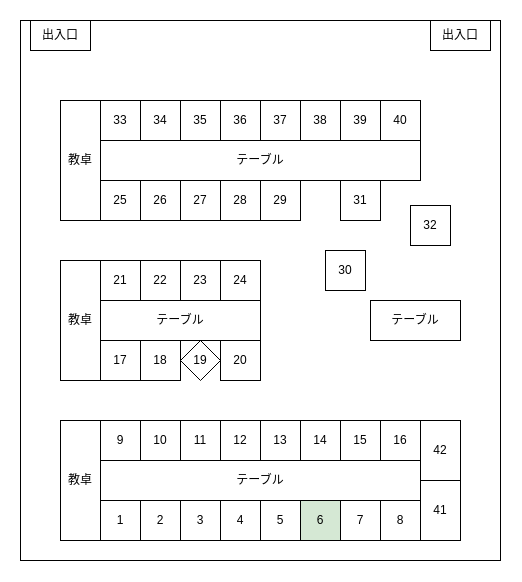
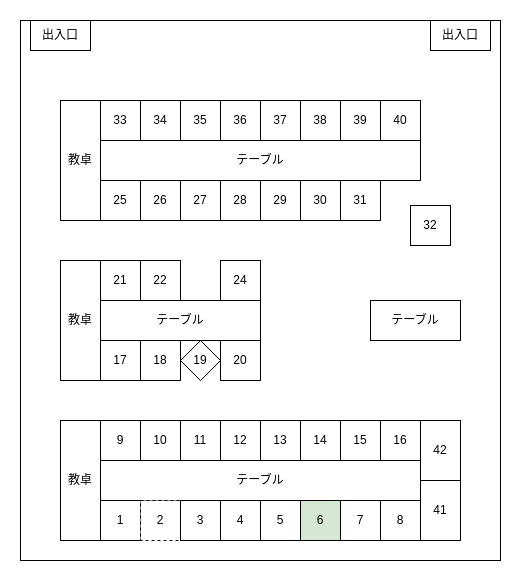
(346, 271) -> (321, 201)
(201, 281) -> none
(161, 521) -> (161, 521)
